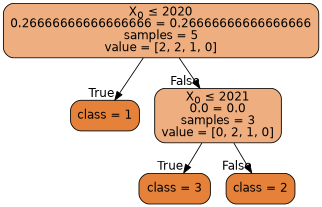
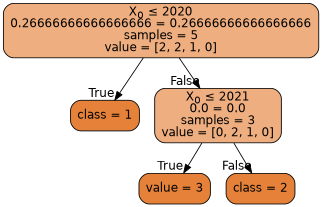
(175, 189) -> (175, 189)
